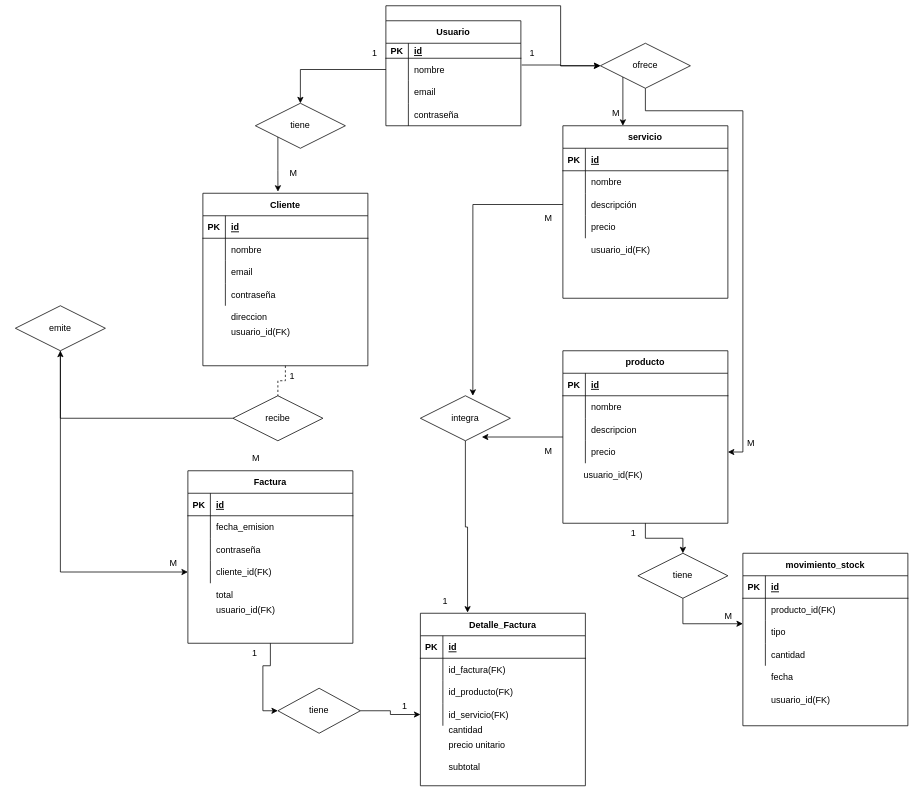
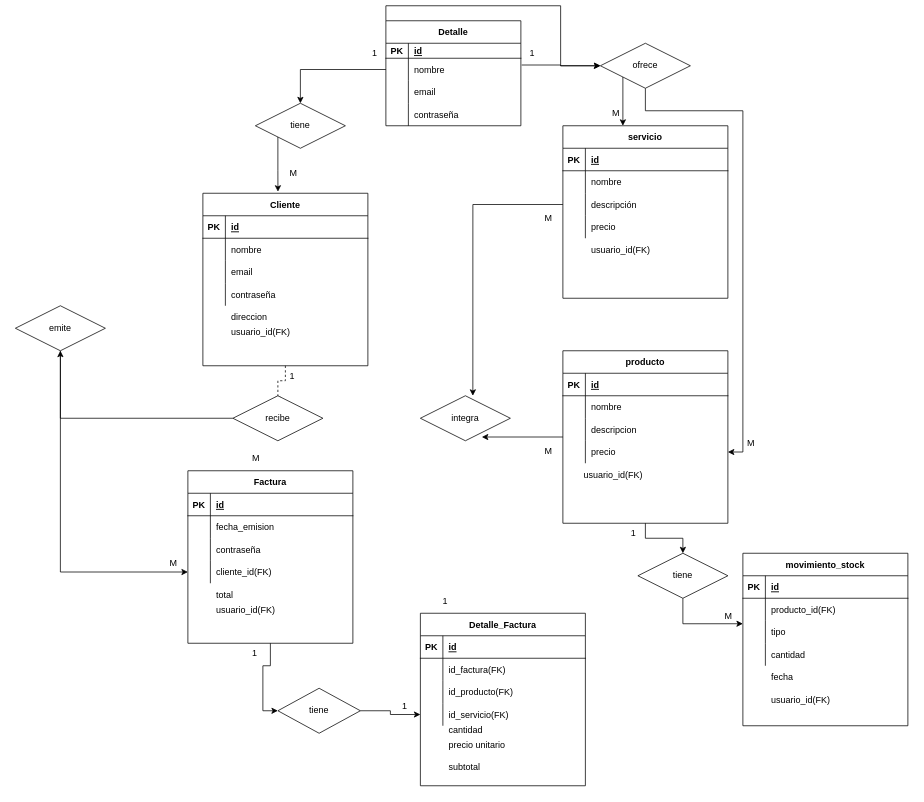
(453, 32) -> (453, 32)
(465, 525) -> none
